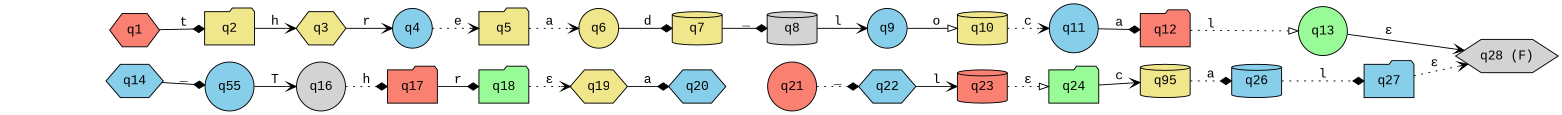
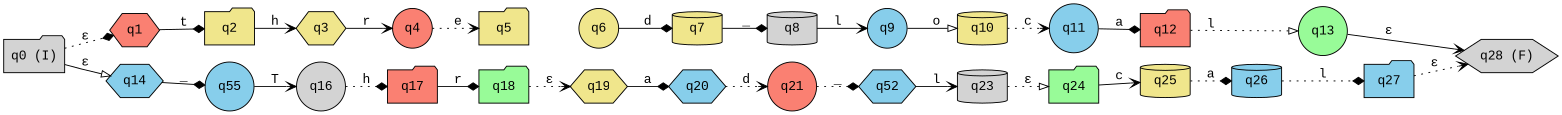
(412, 28) -> (412, 28)
(549, 28) -> none
none -> (34, 56)
(1165, 81) -> (1165, 81)
none -> (742, 86)
(887, 86) -> (887, 86)
(982, 86) -> (982, 86)
